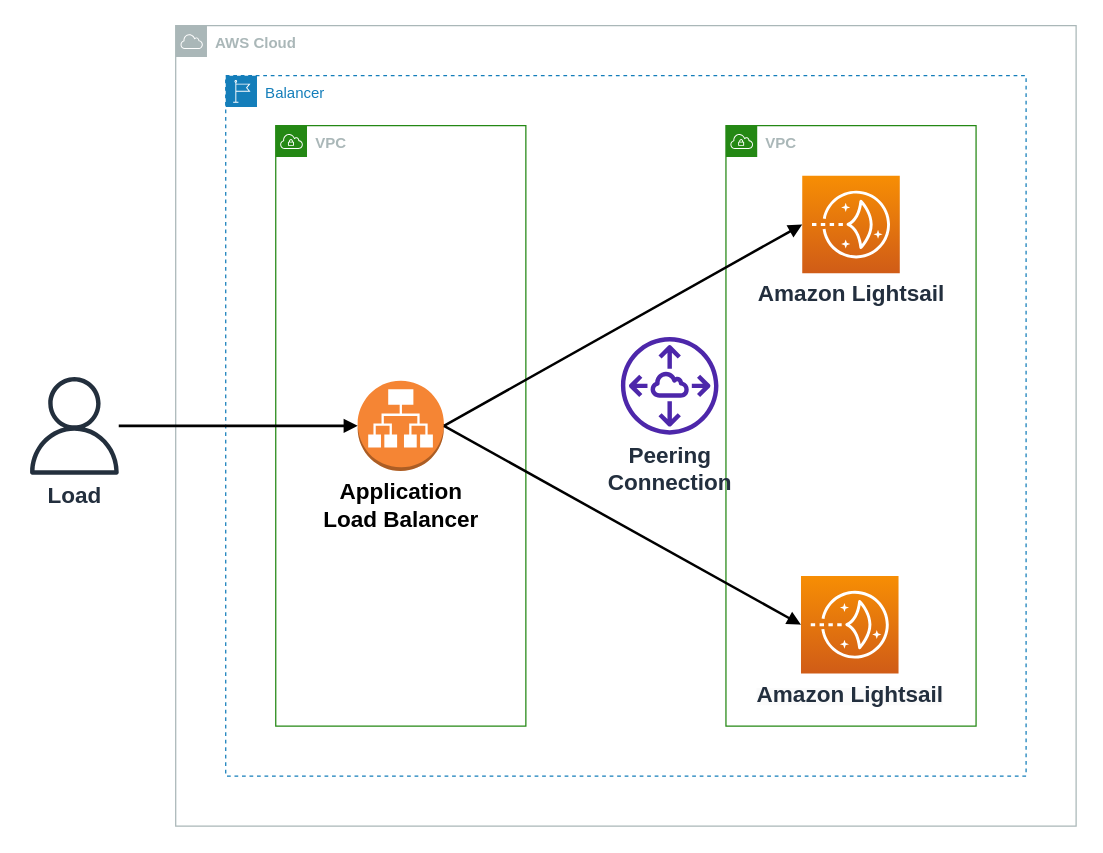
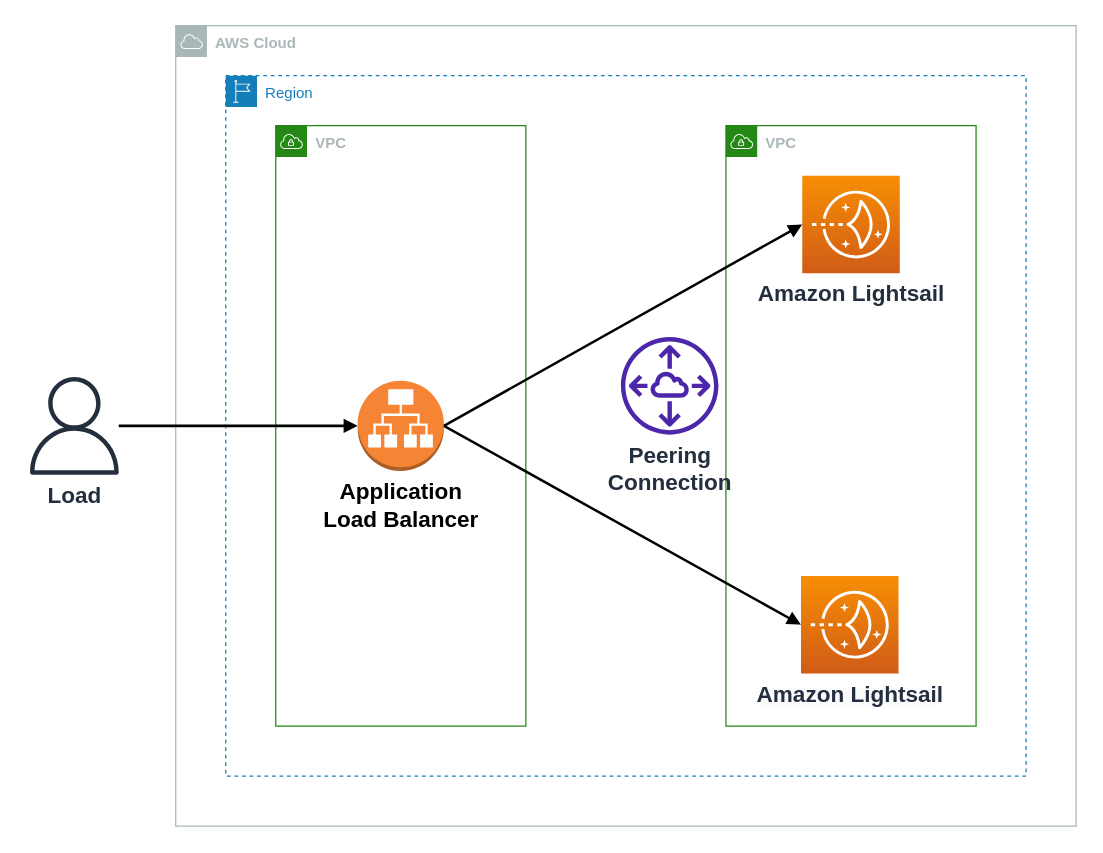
(297, 93) -> (289, 93)
